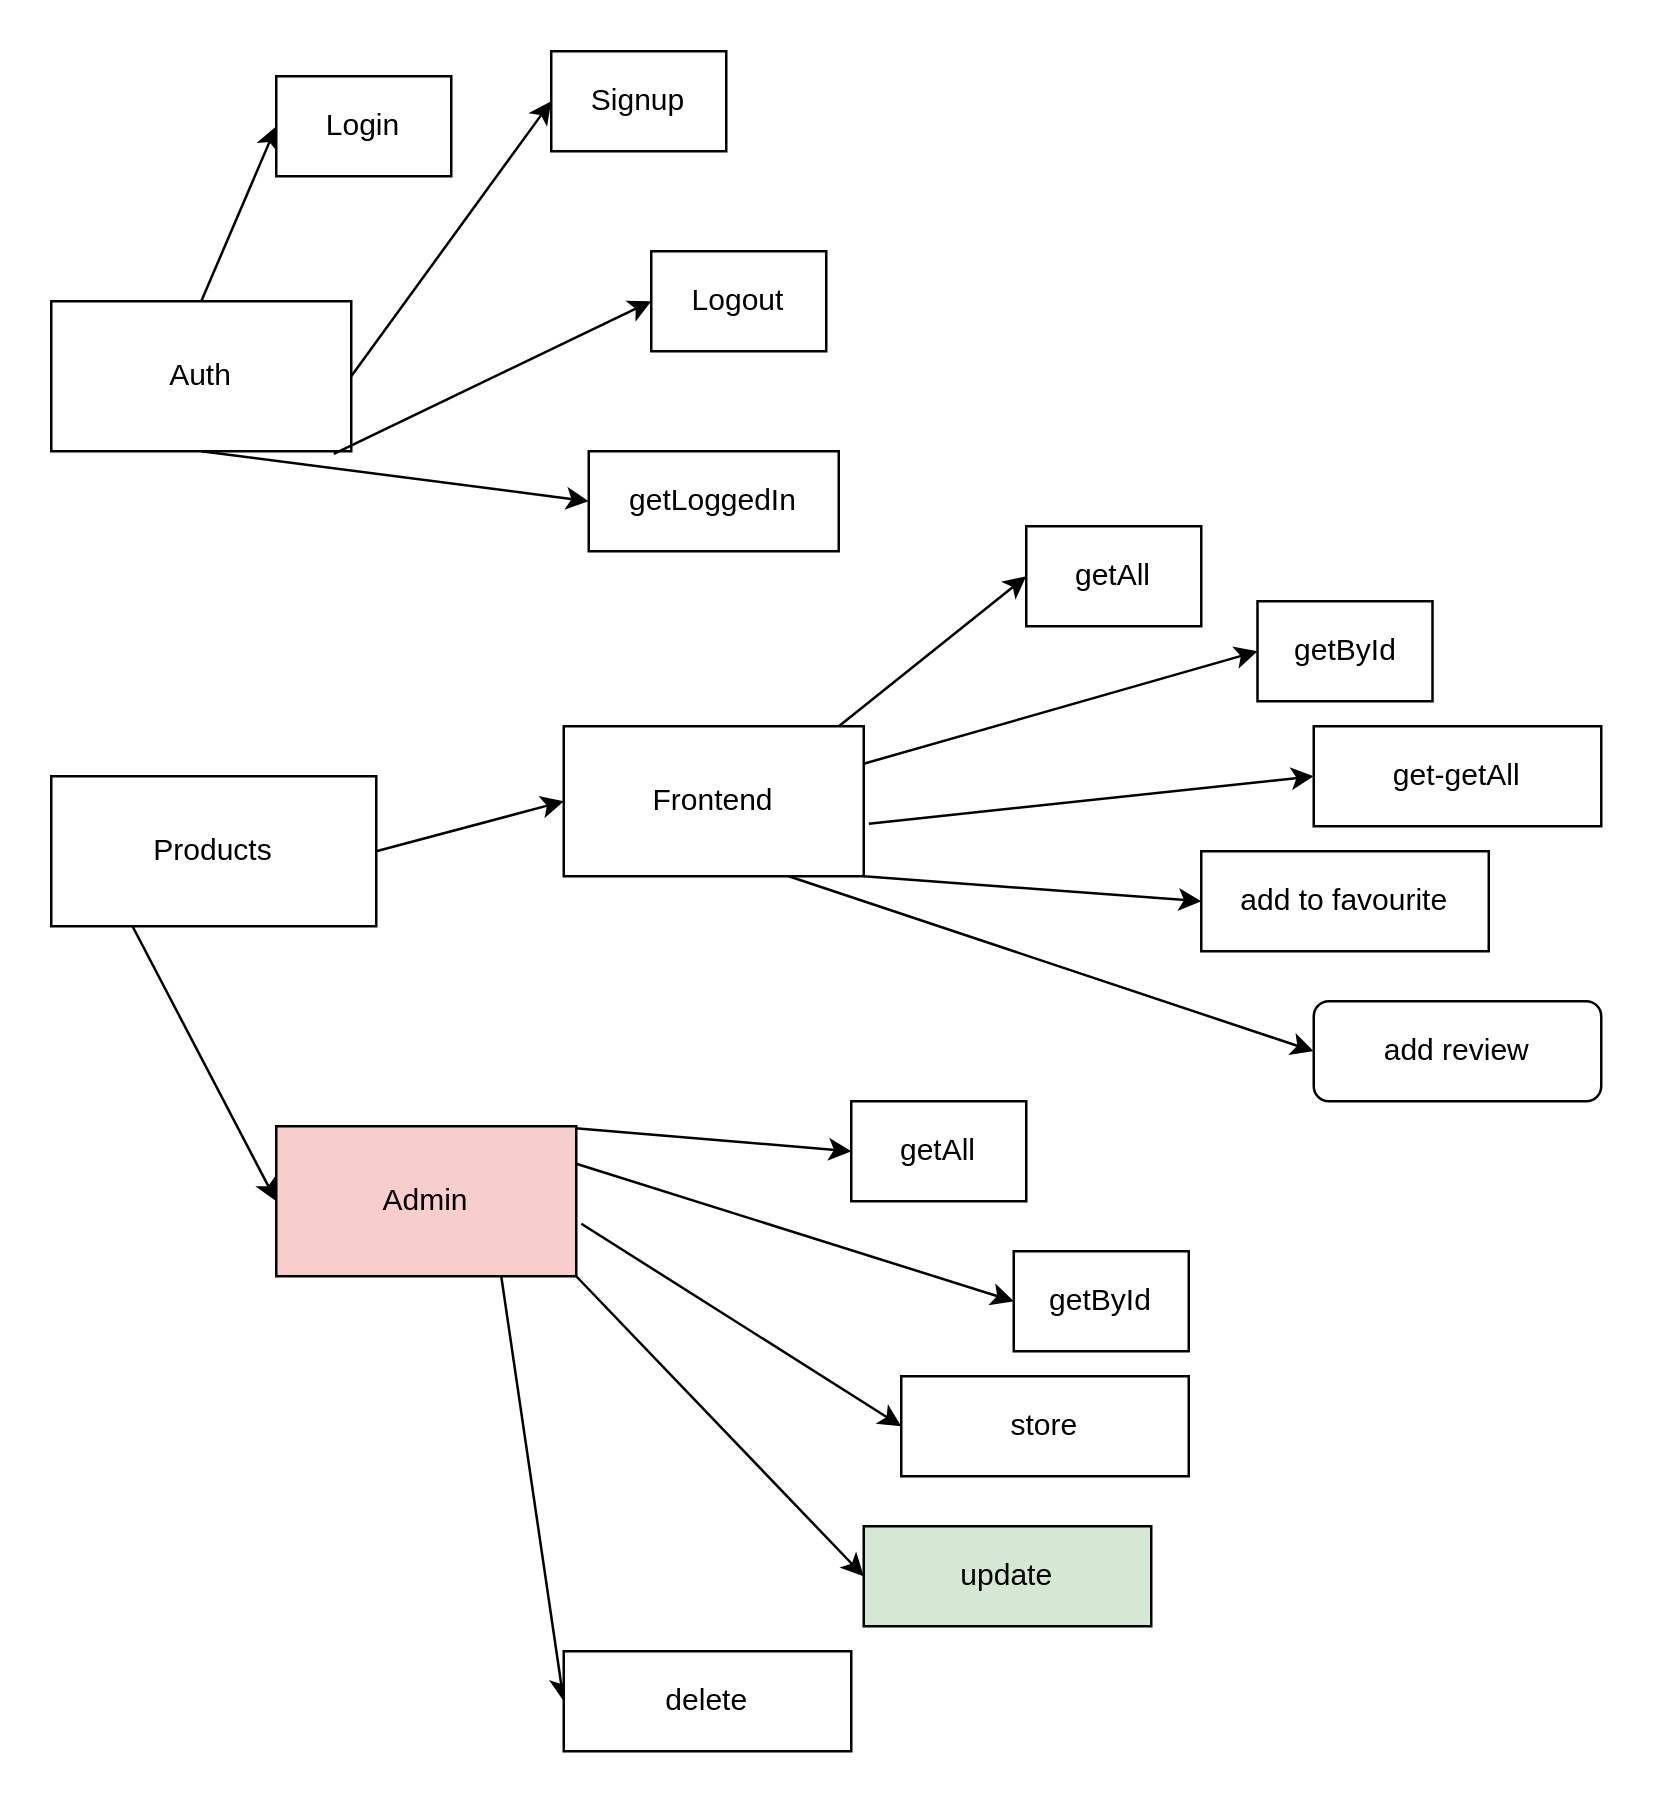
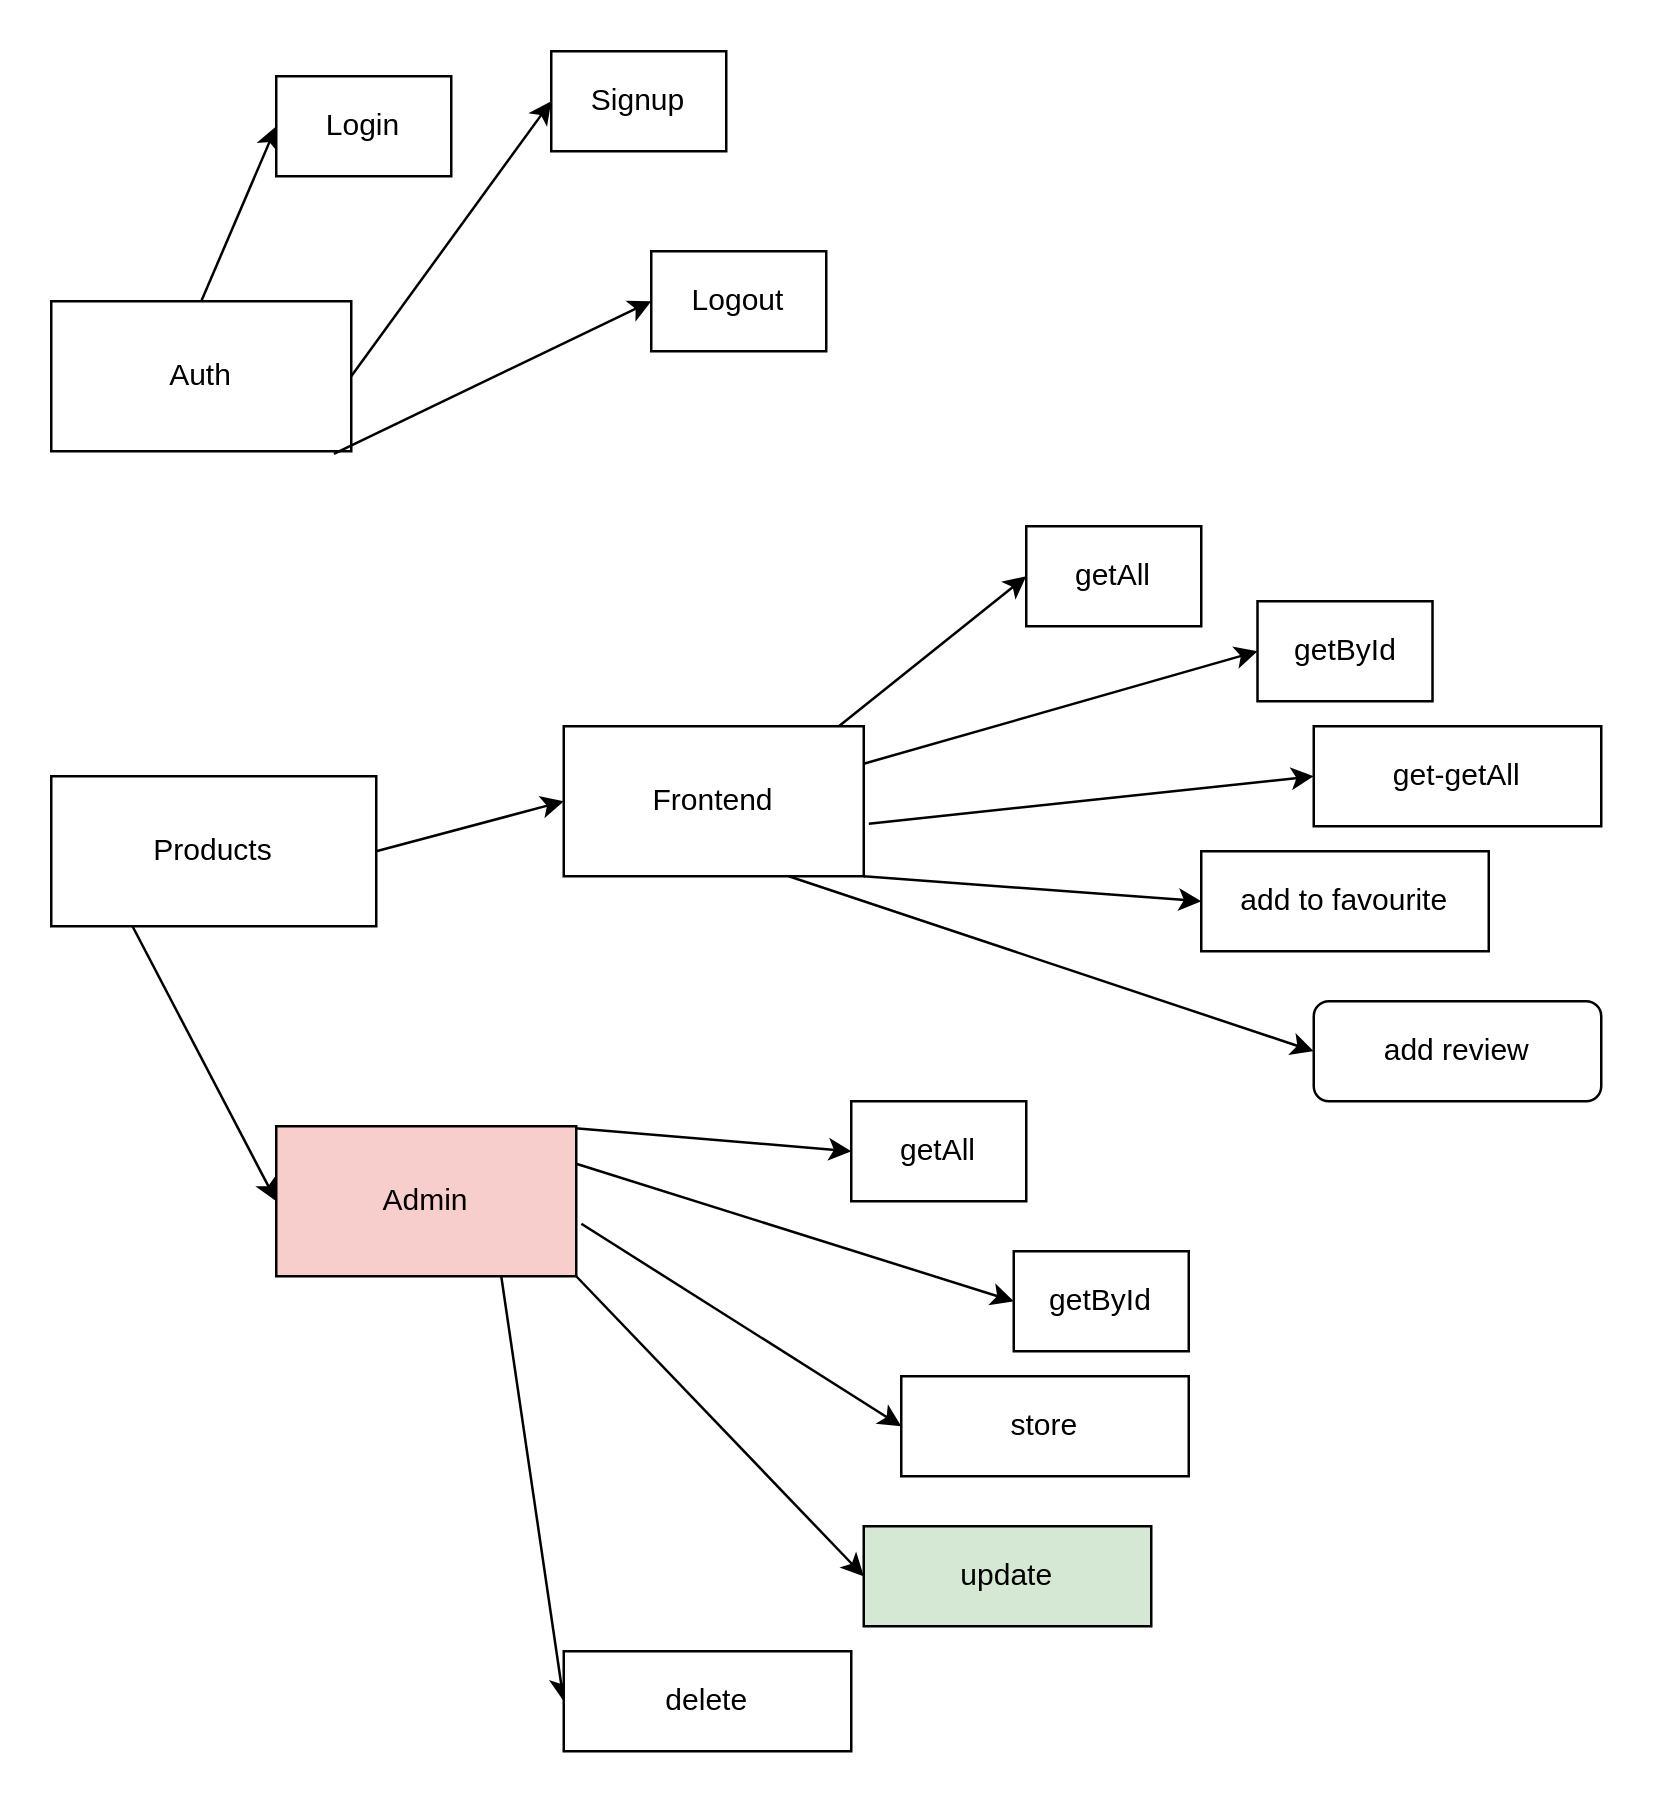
(390, 476) -> none
(714, 501) -> none
